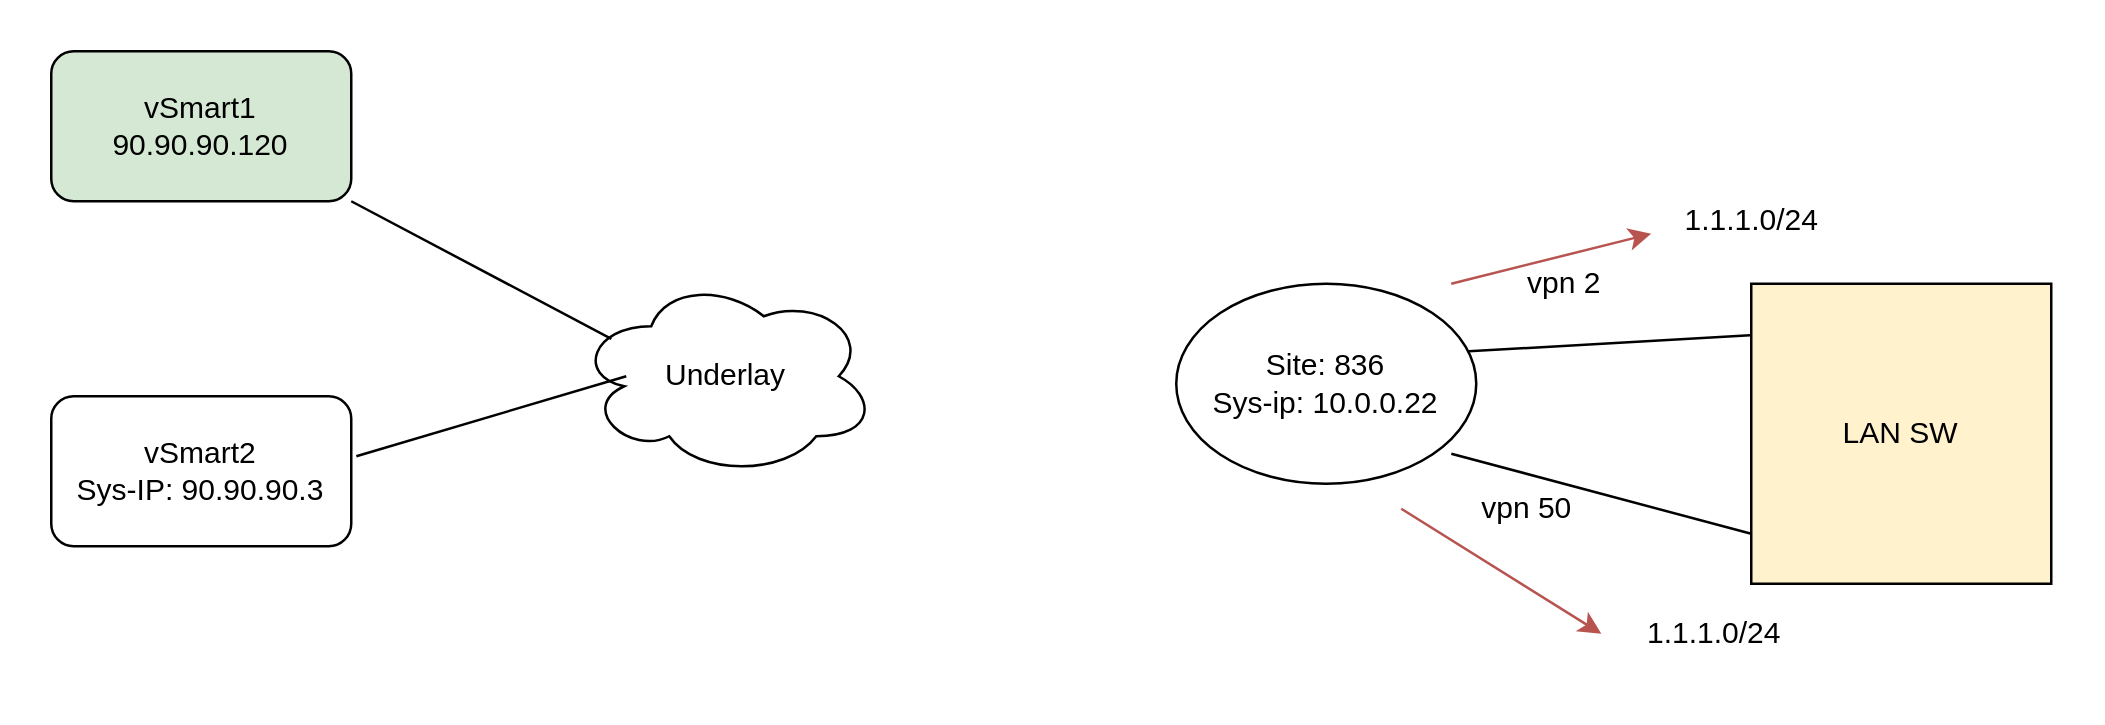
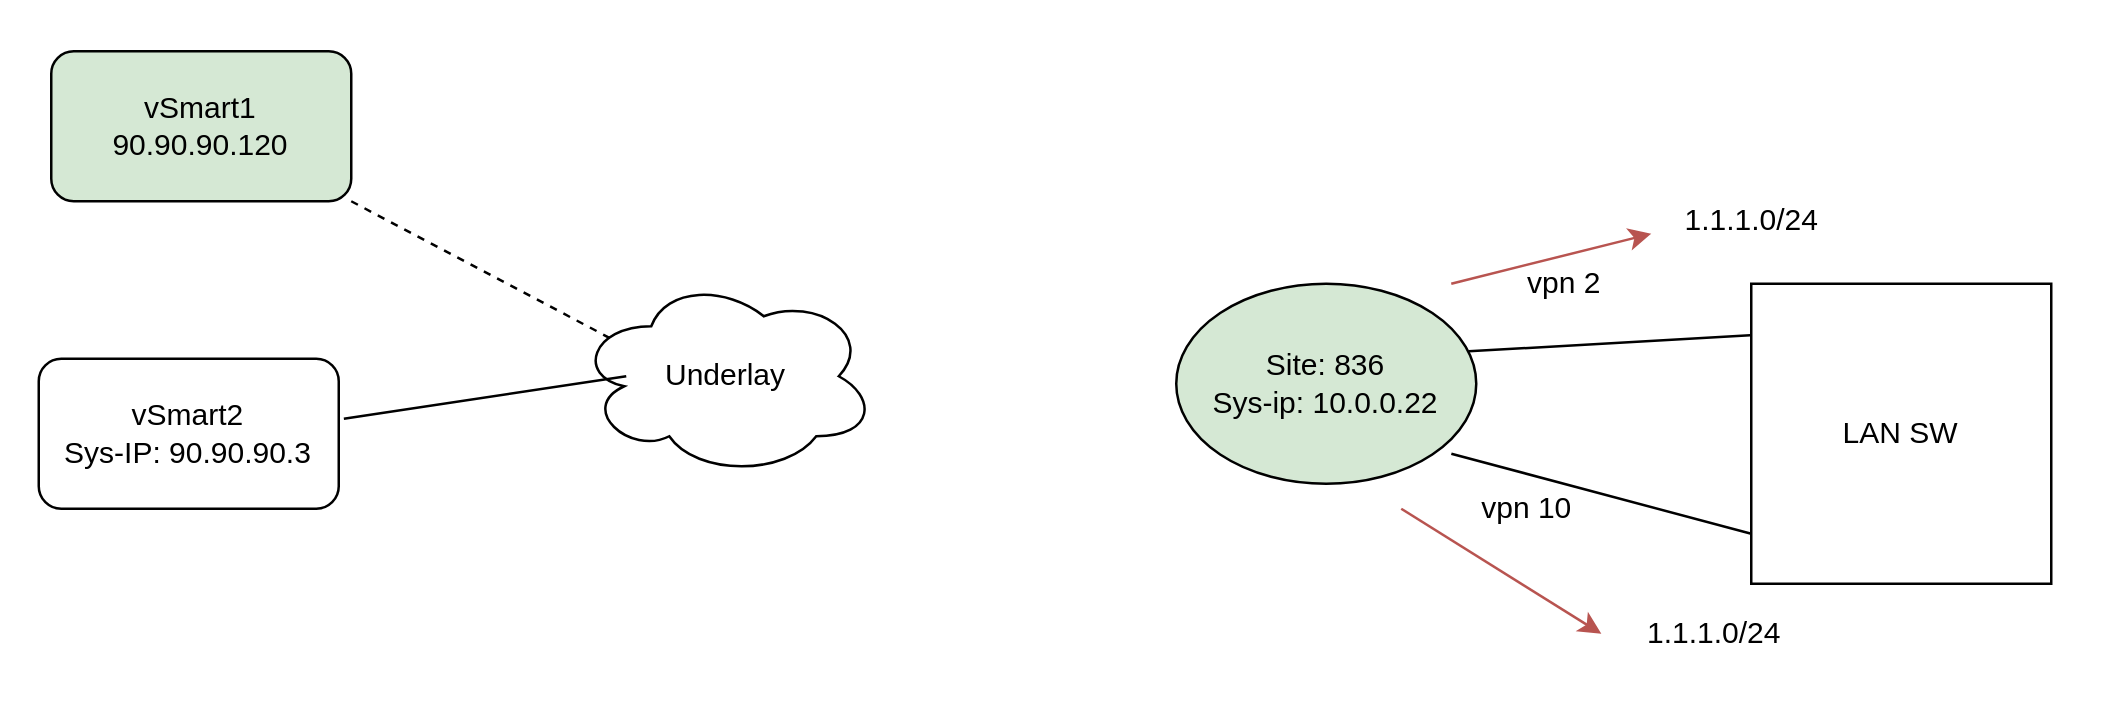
(483, 271) -> (483, 271)
(1326, 384) -> (1326, 384)
(1901, 434) -> (1901, 434)
(201, 471) -> (189, 434)
(1528, 509) -> (1528, 509)
